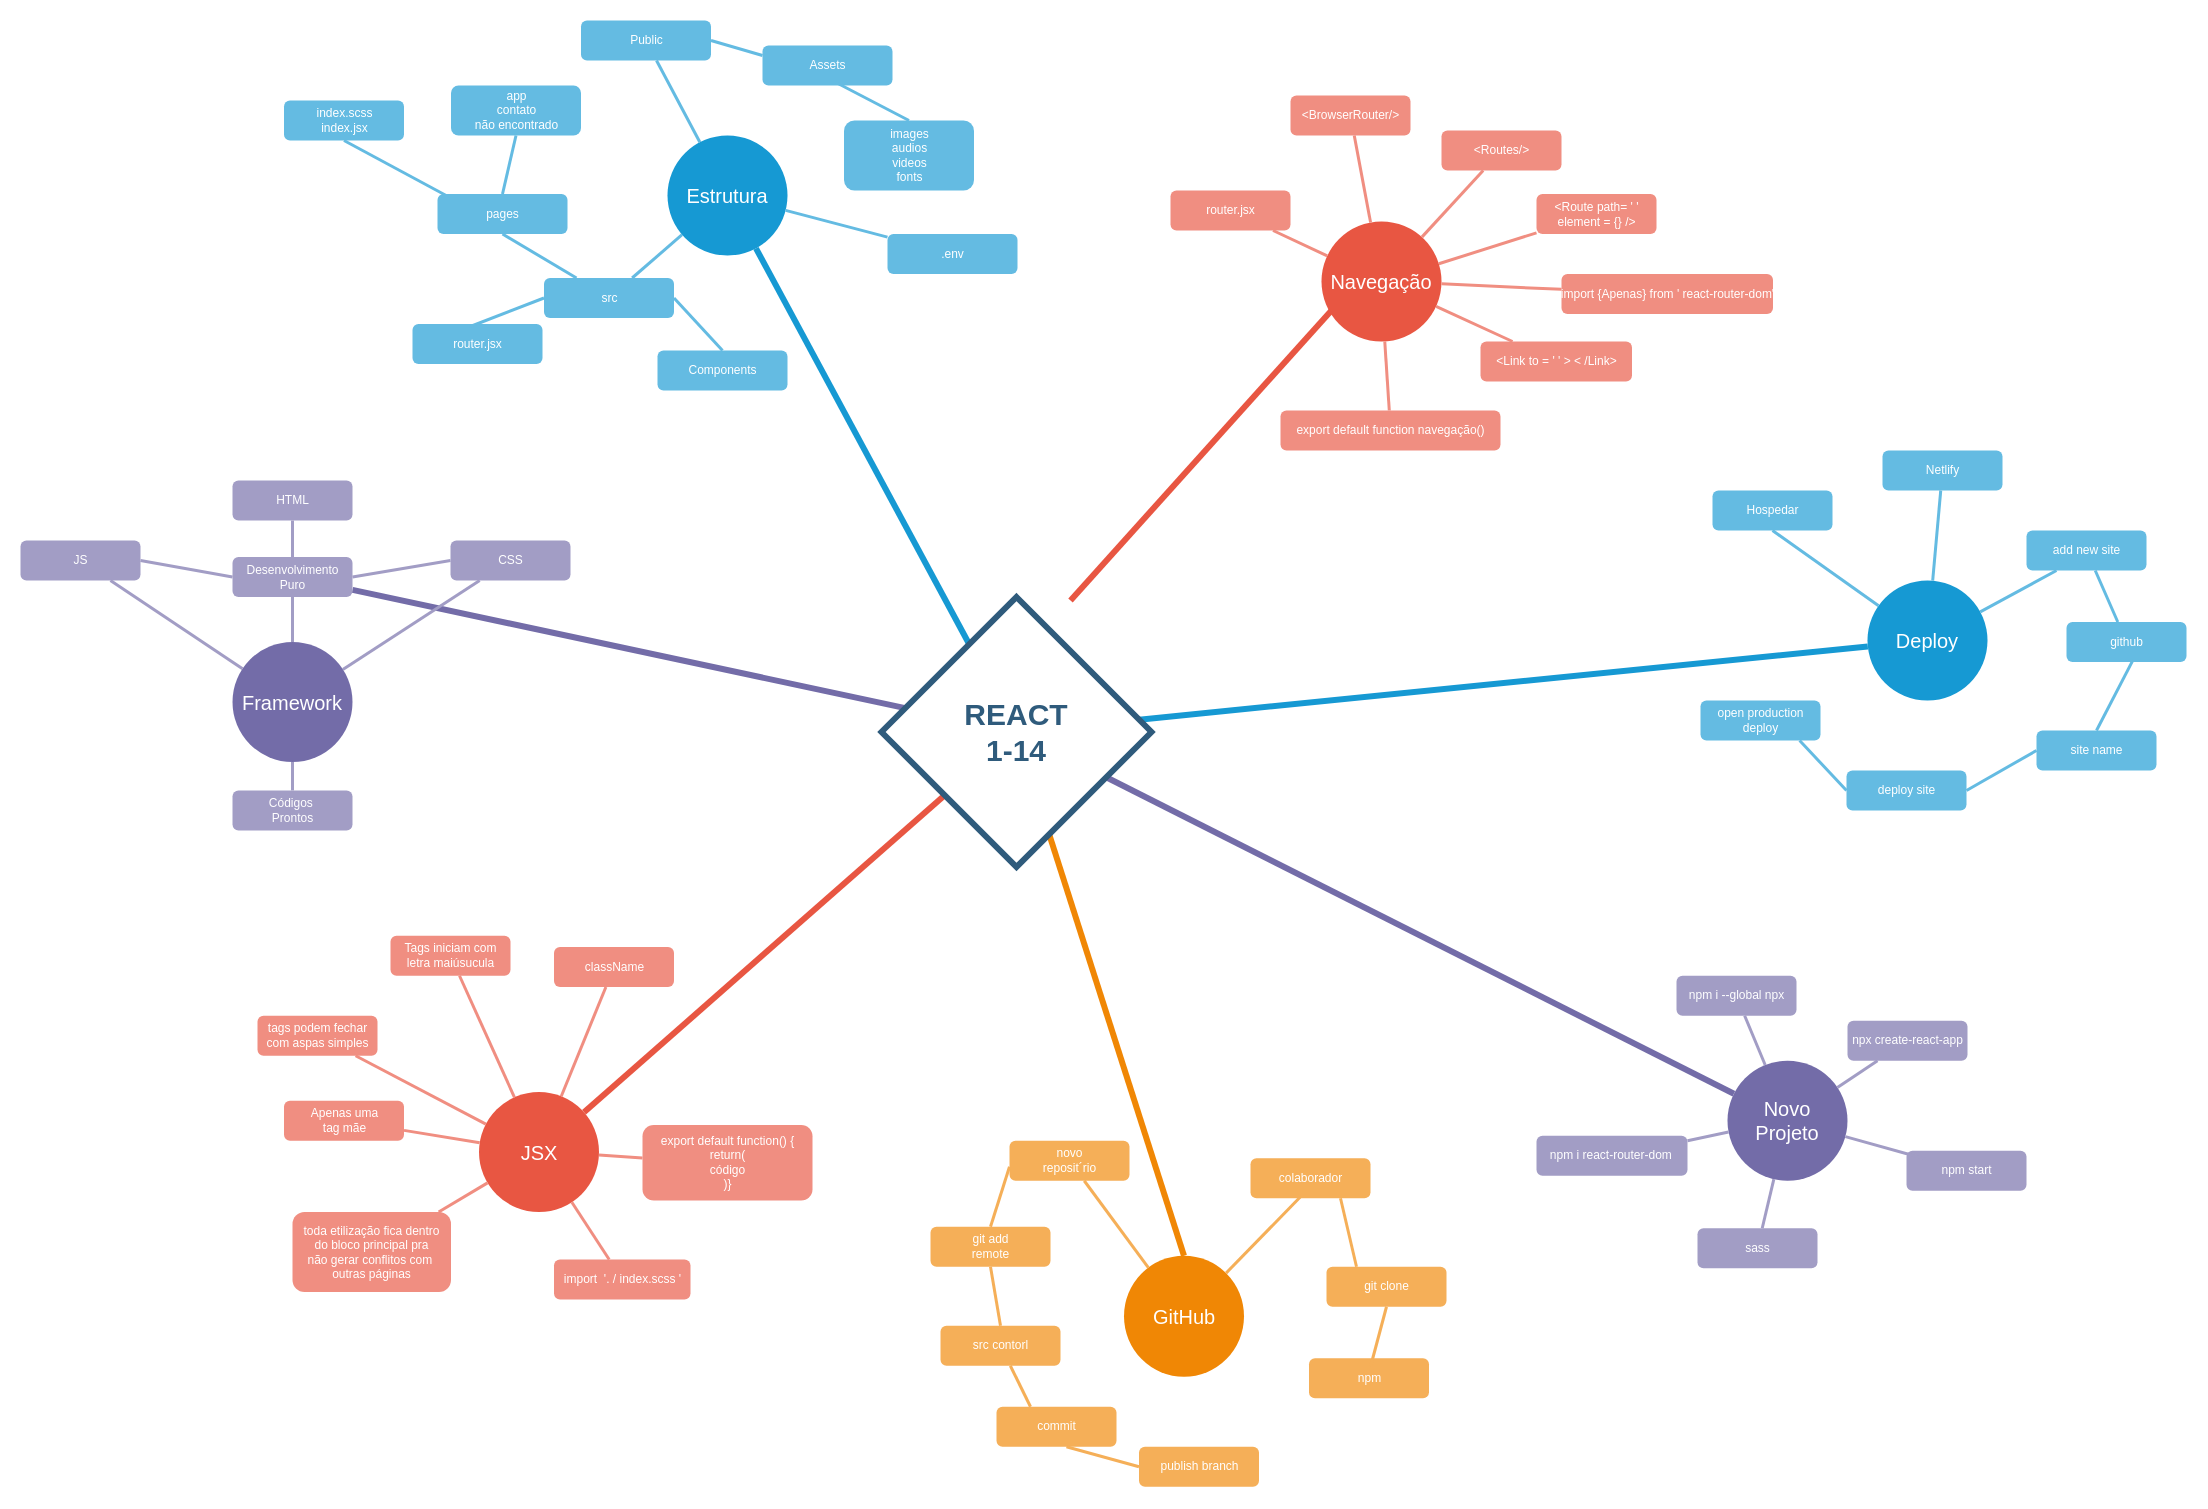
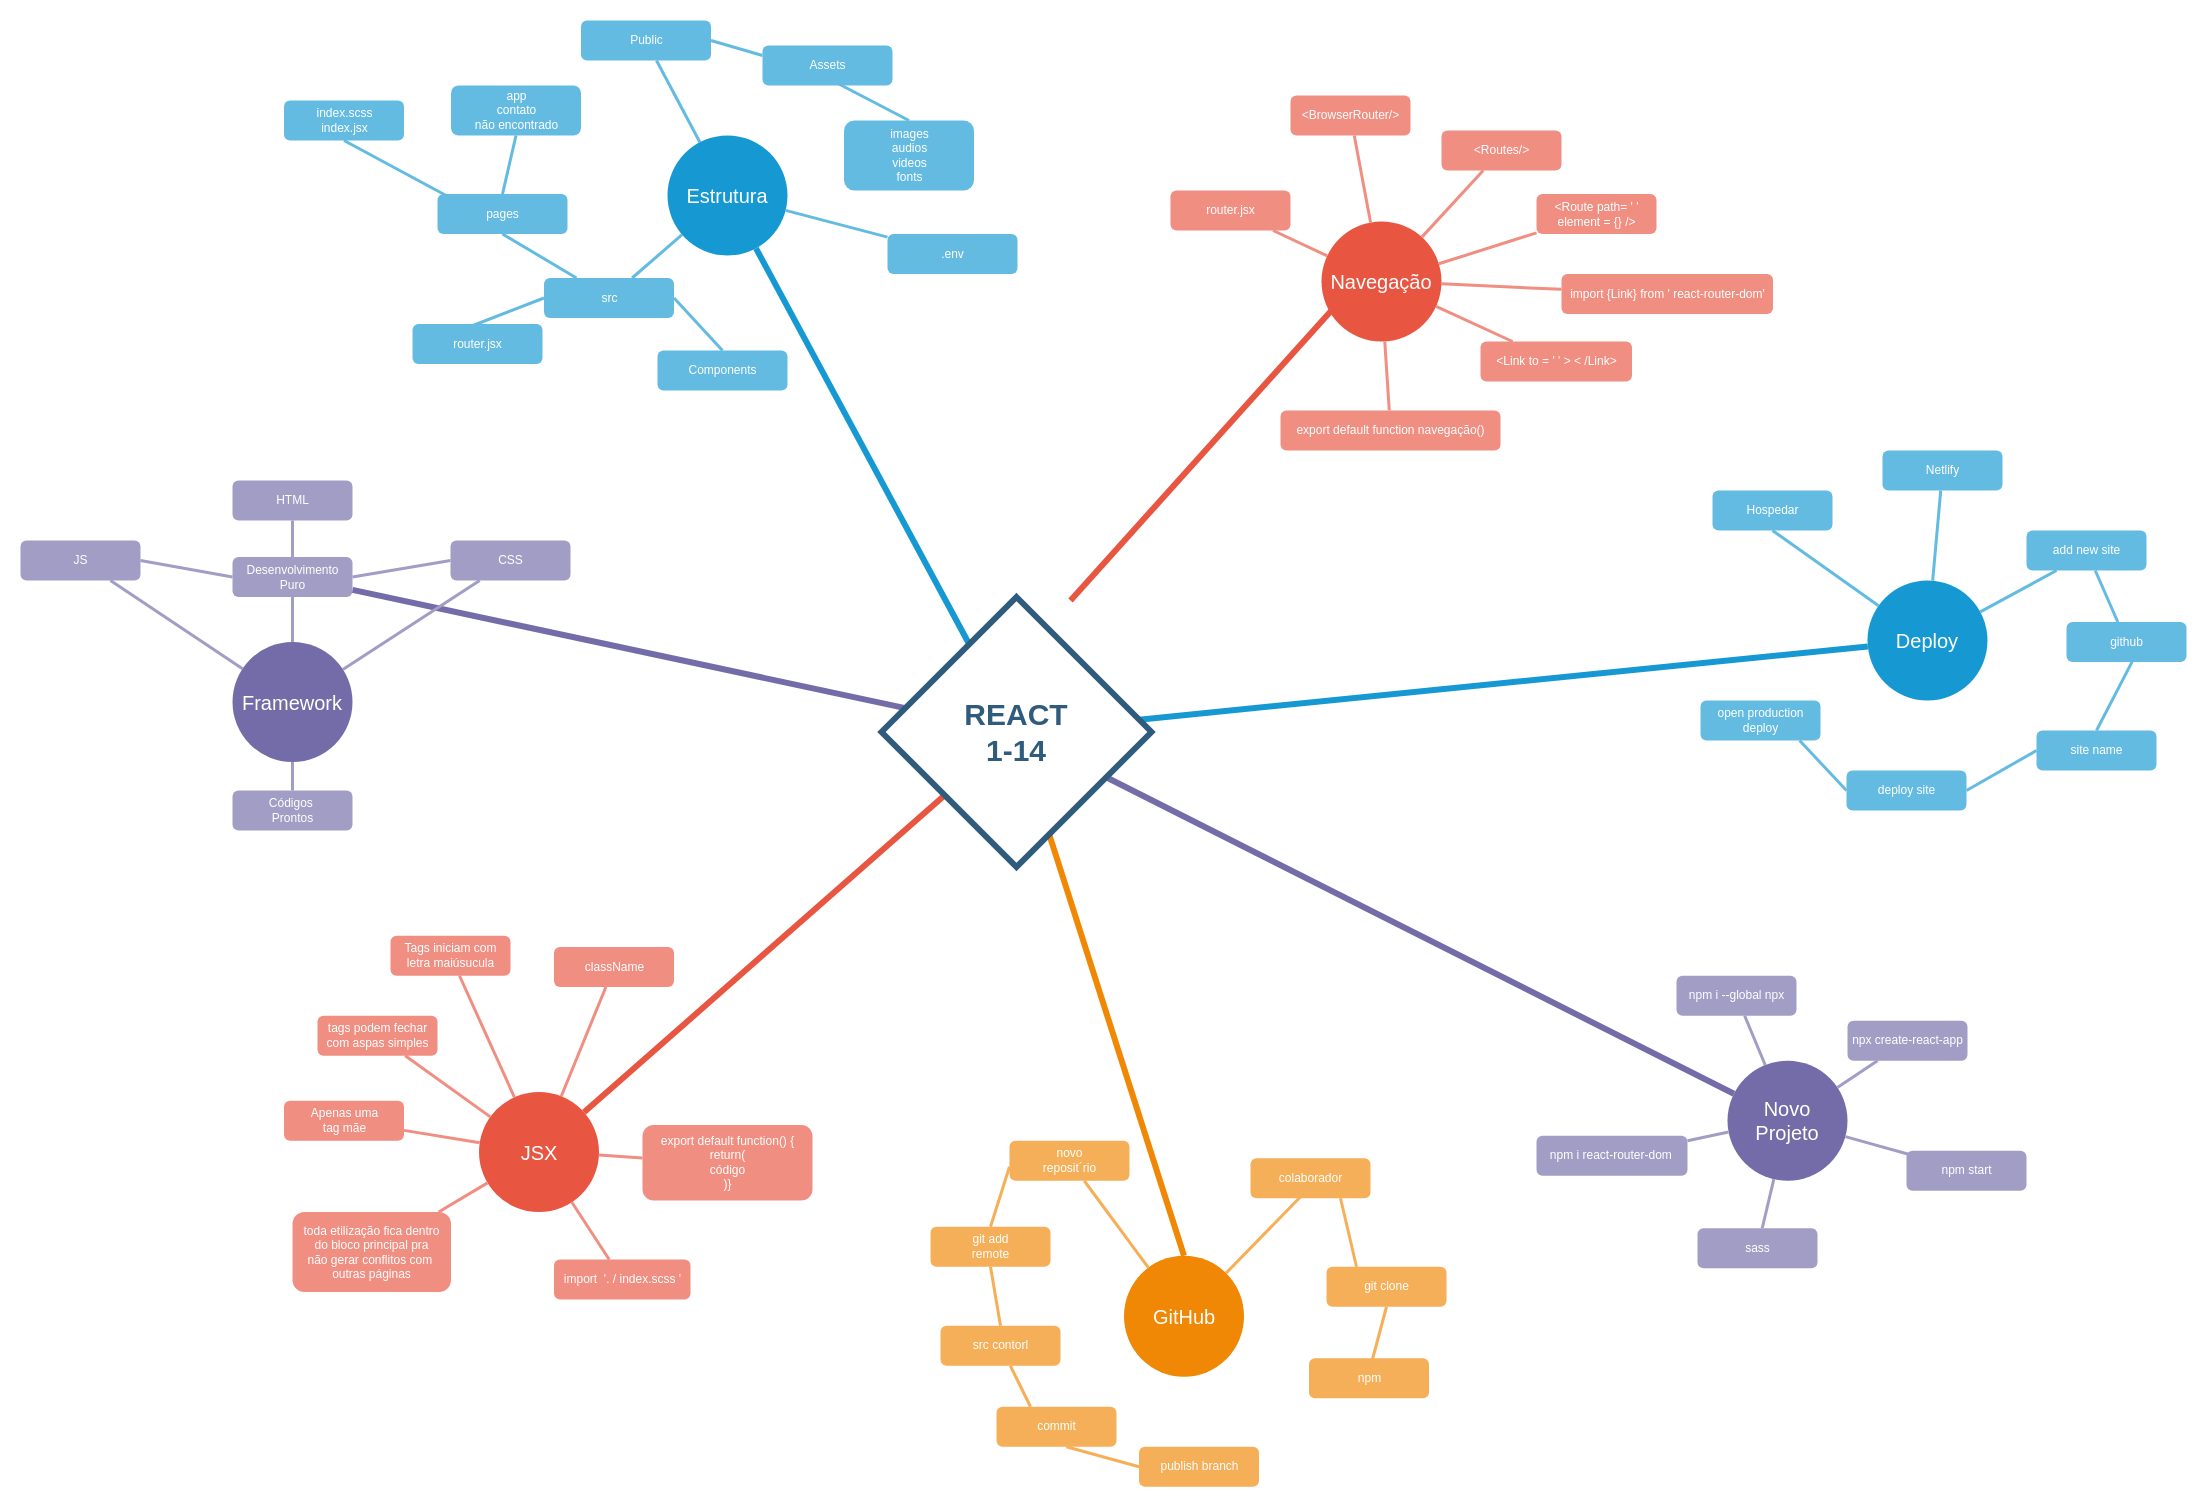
(1668, 295) -> (1668, 295)
(318, 1036) -> (378, 1036)
